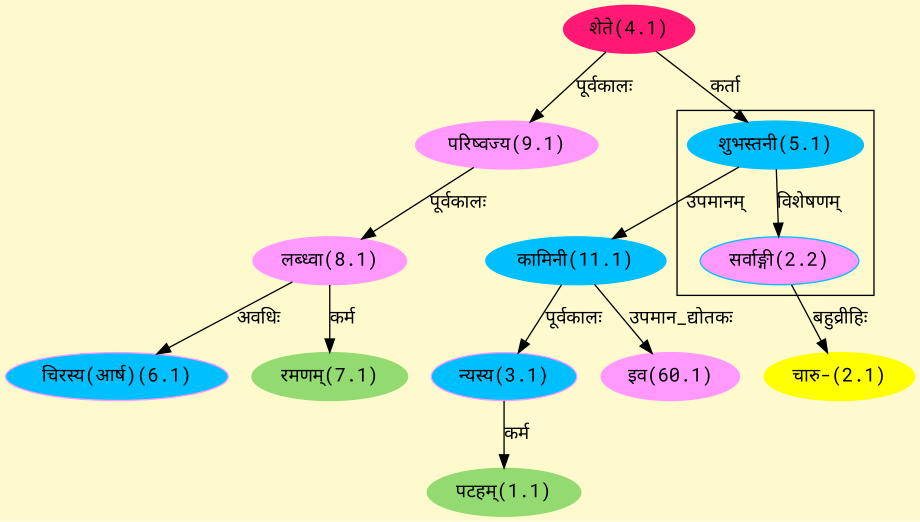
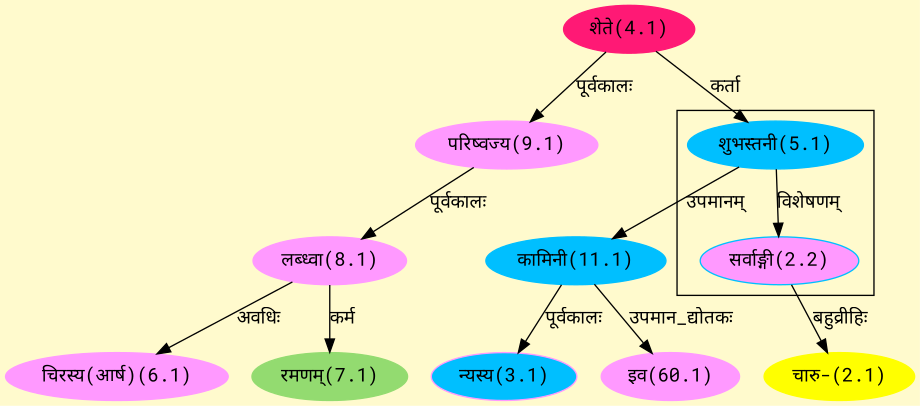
(117, 377) -> (117, 377)
(504, 492) -> none
